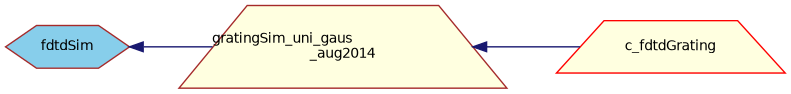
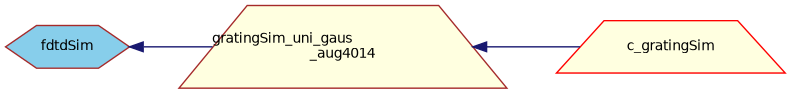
(343, 47) -> (343, 47)
(671, 47) -> (671, 47)
